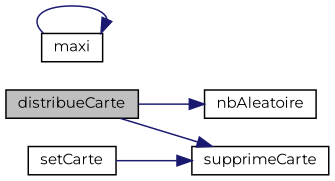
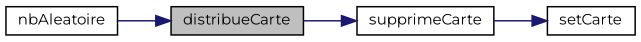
(72, 48) -> none
(164, 104) -> (137, 21)
(146, 161) -> (513, 21)
